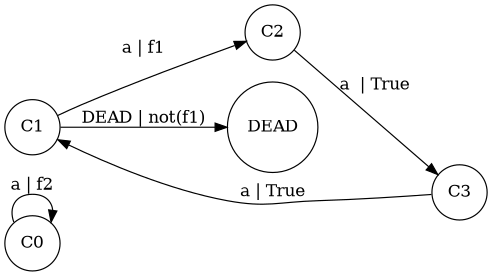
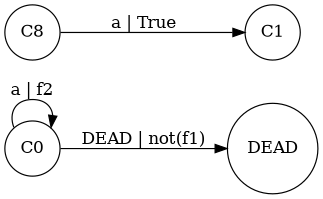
(273, 32) -> none
(138, 127) -> (138, 149)
(460, 192) -> (32, 32)
